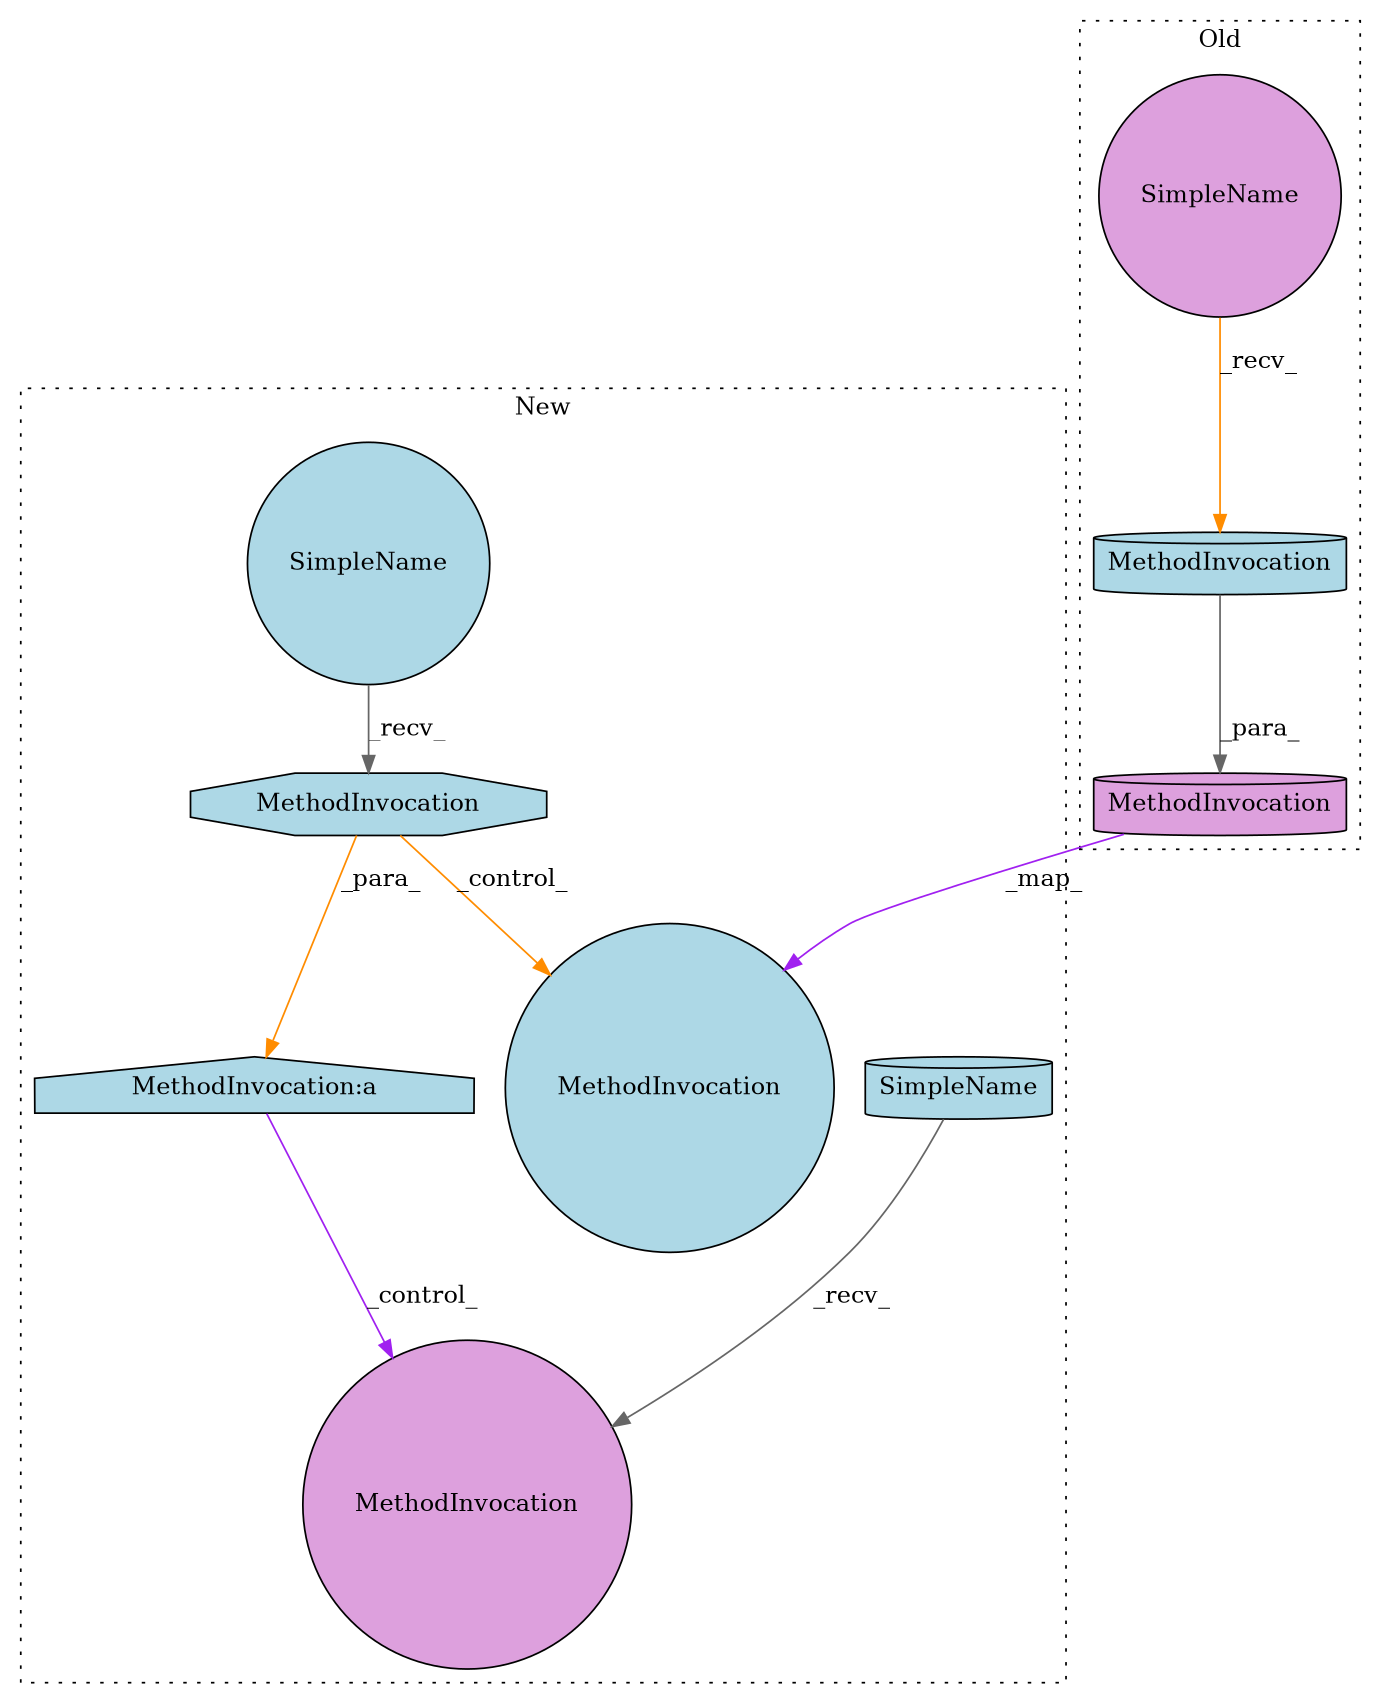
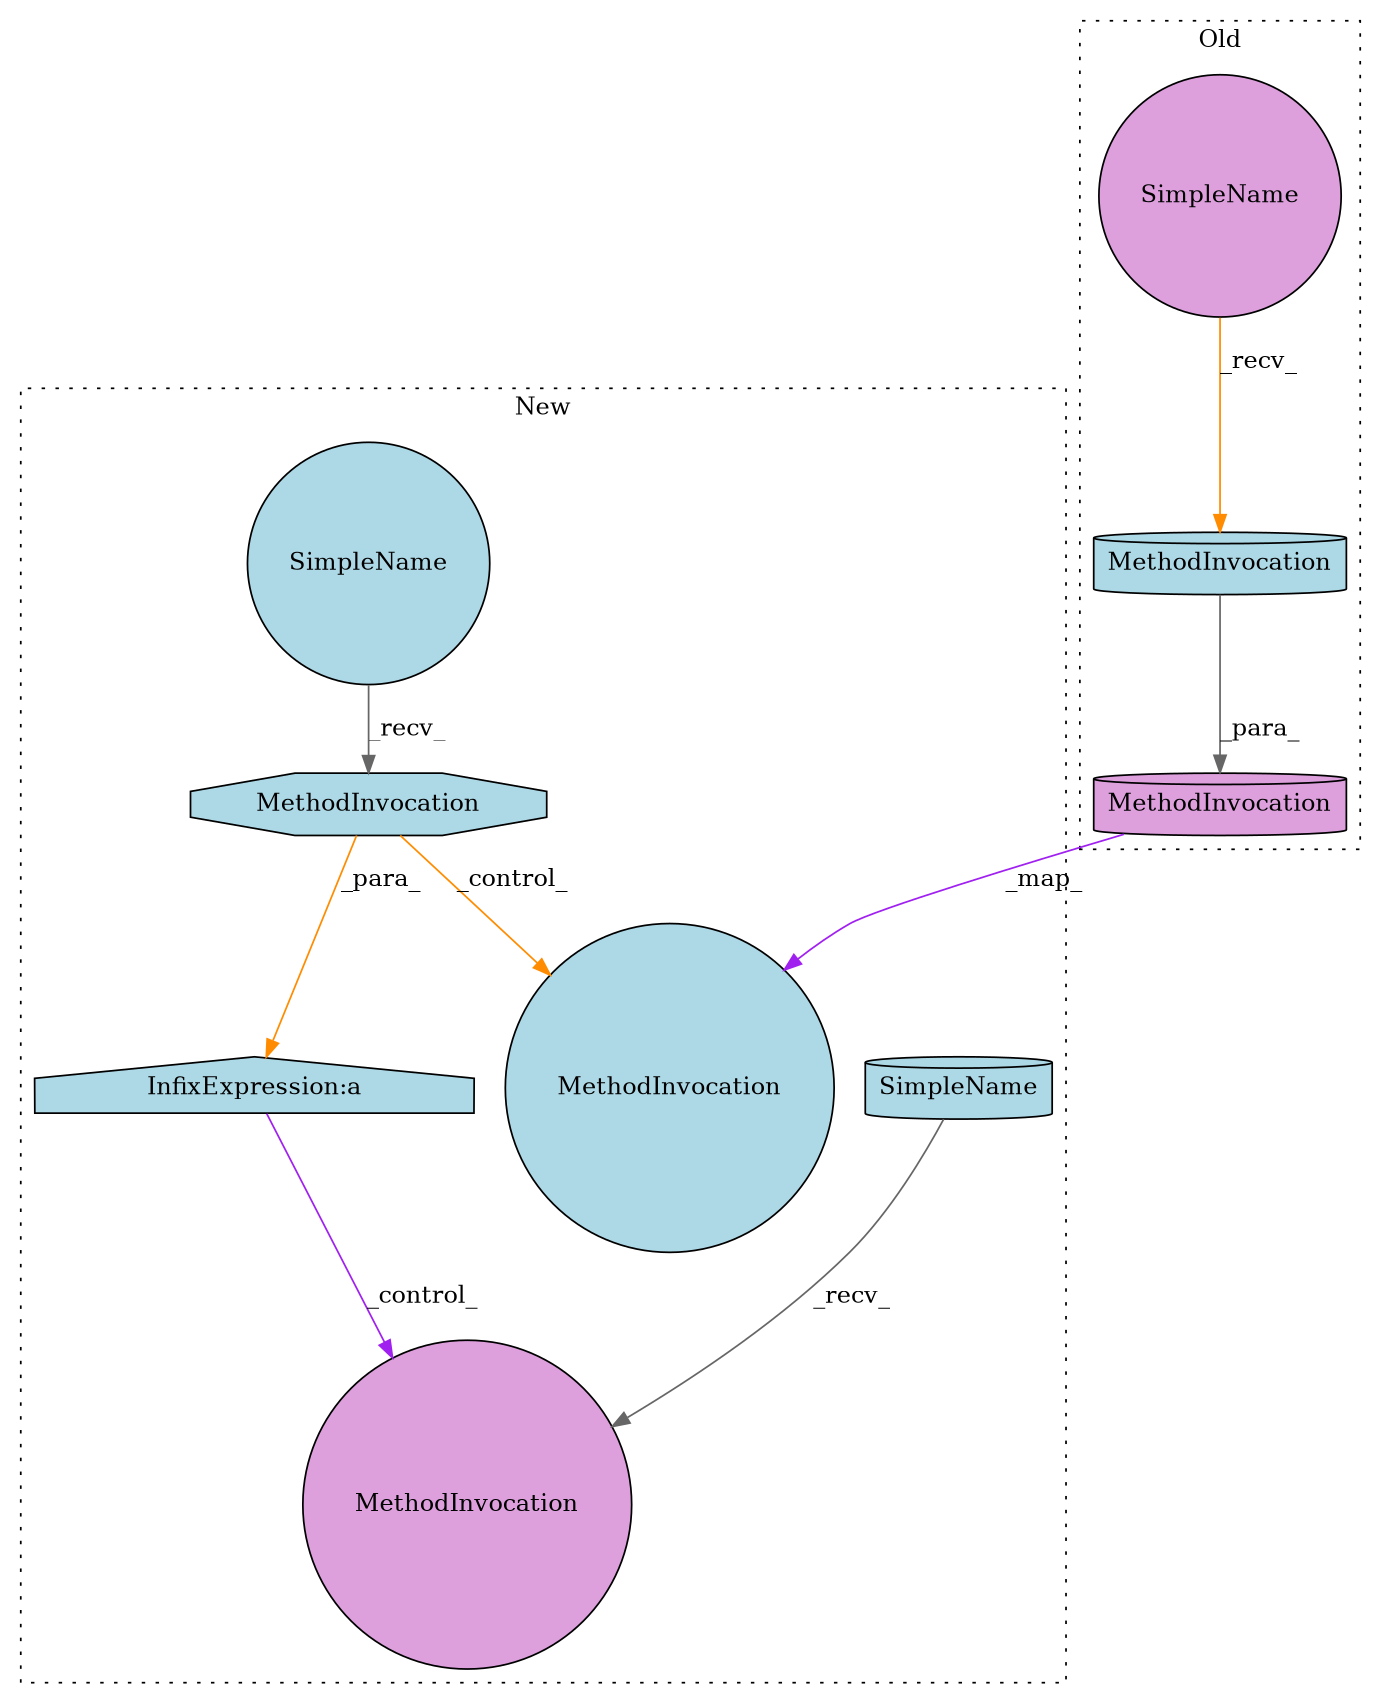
(254, 1088) -> (254, 1088)
